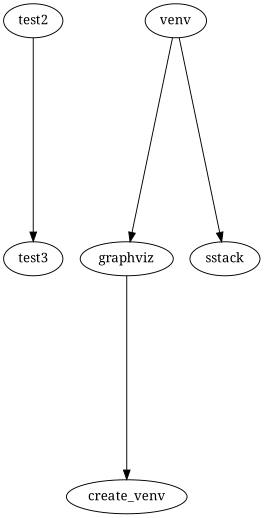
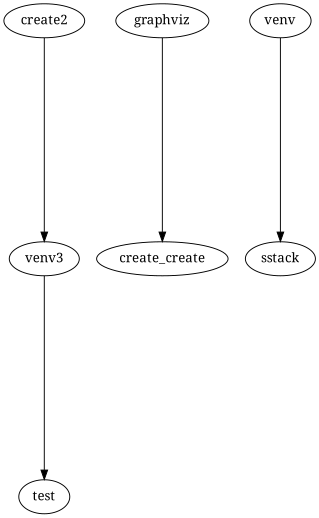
(33, 21) -> (44, 21)
(152, 135) -> none
(33, 259) -> (44, 259)
none -> (44, 497)
(127, 497) -> (162, 259)
